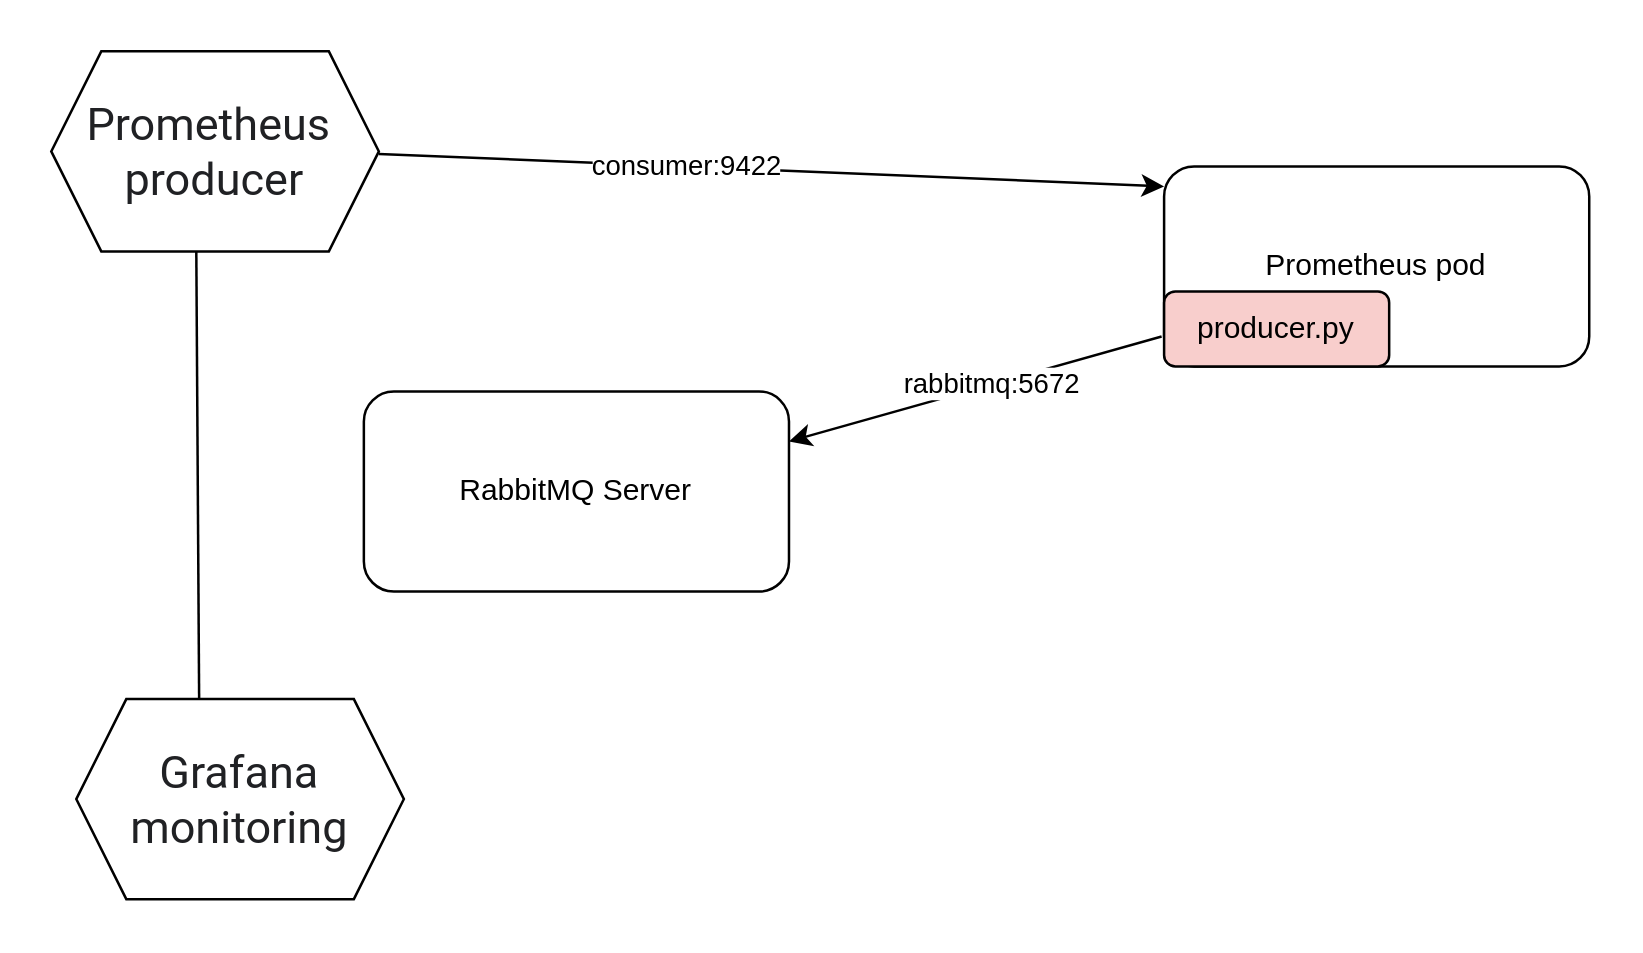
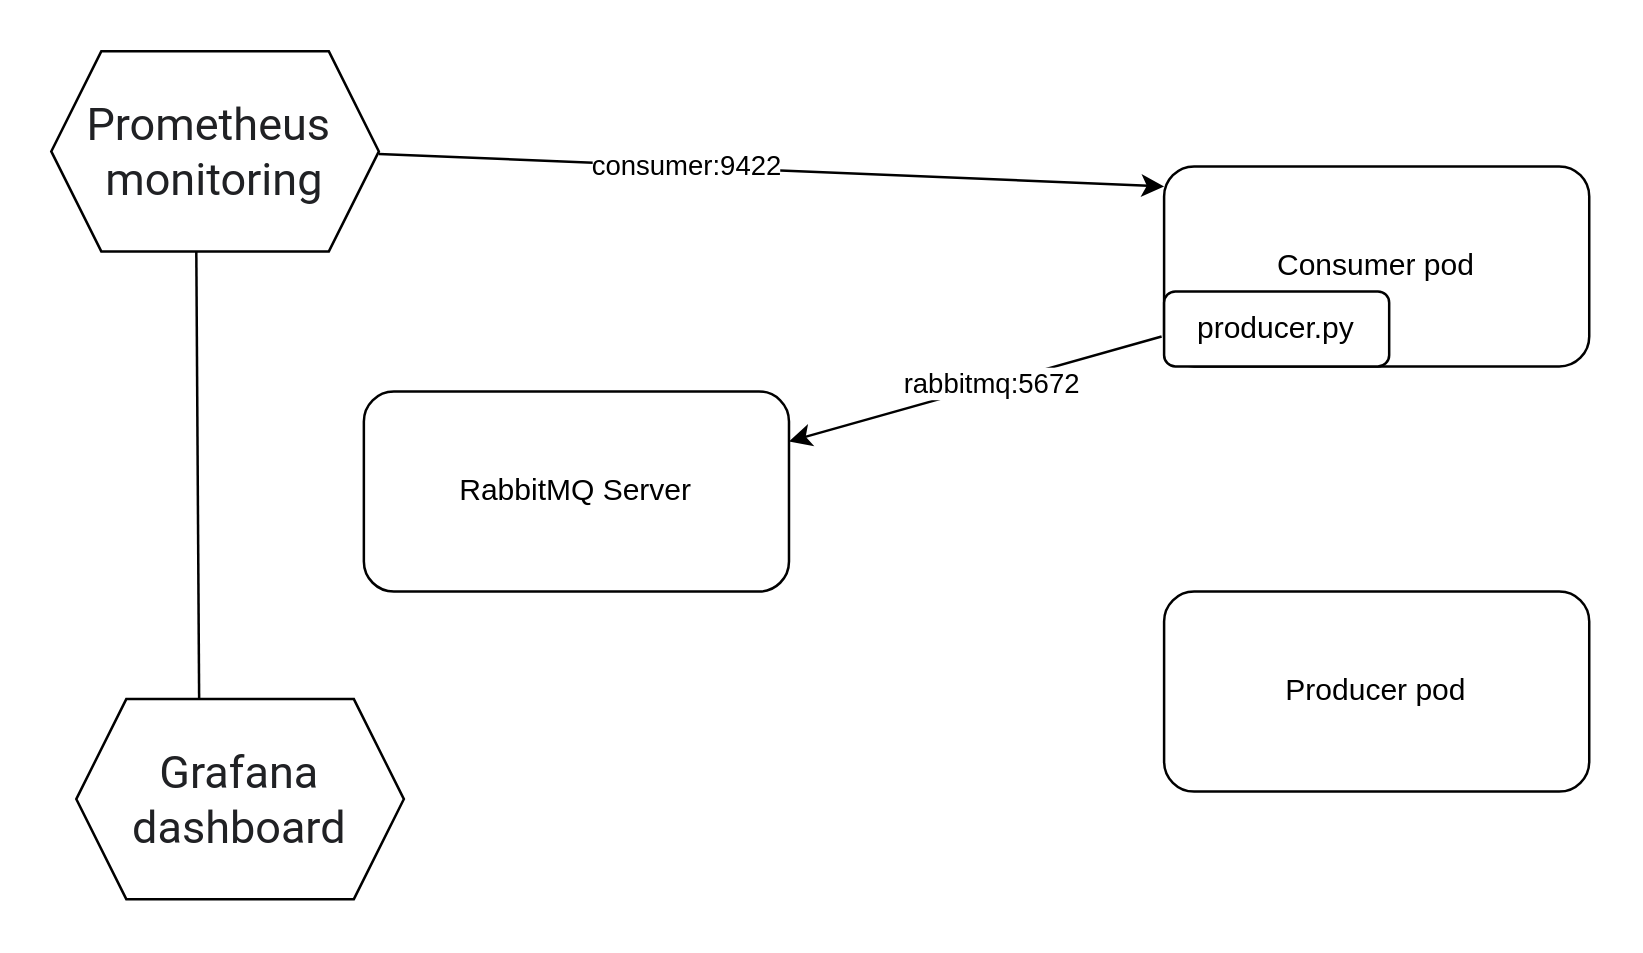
(215, 151) -> (215, 151)
(1376, 266) -> (1376, 266)
(1276, 329) -> (1276, 329)
none -> (1376, 691)
(240, 799) -> (240, 799)
